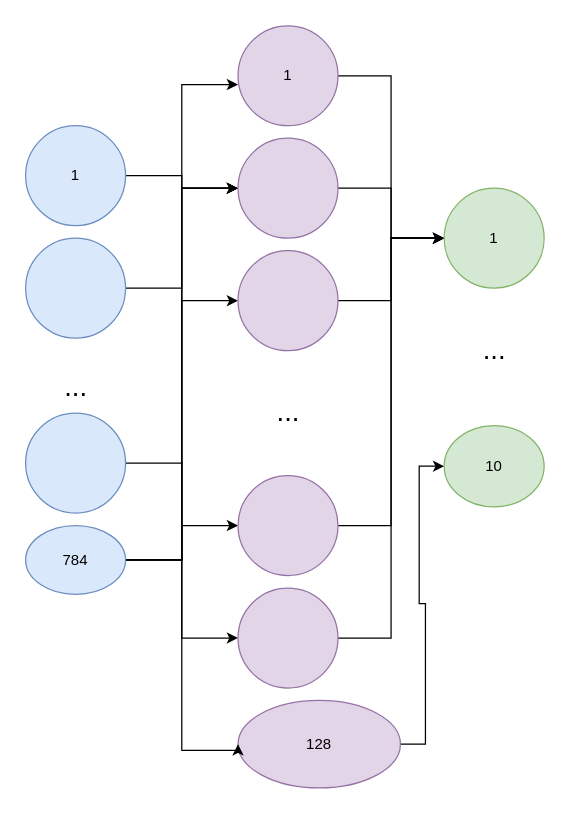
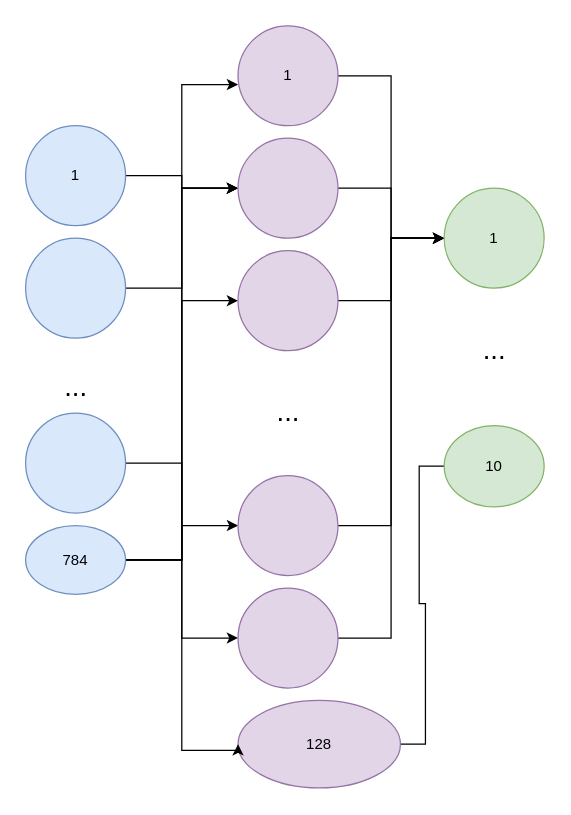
(434, 466) -> (437, 466)
